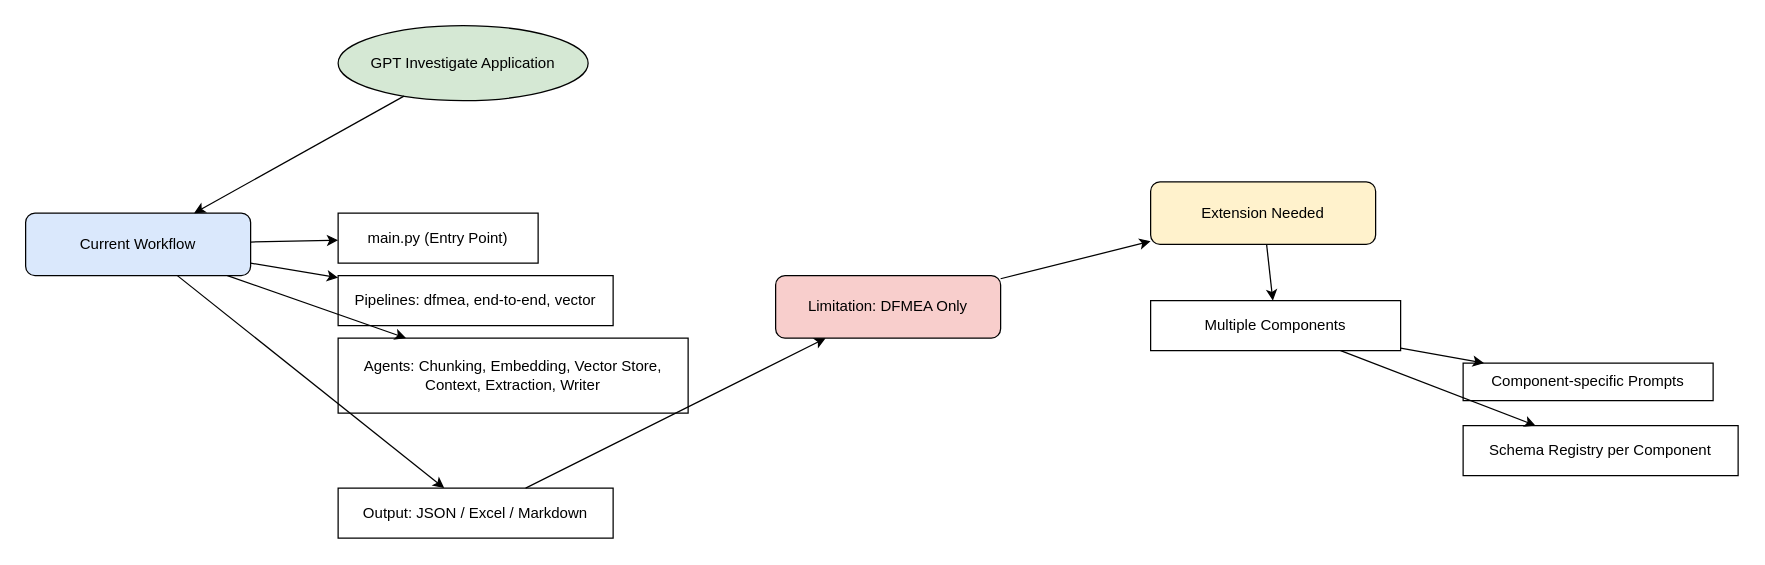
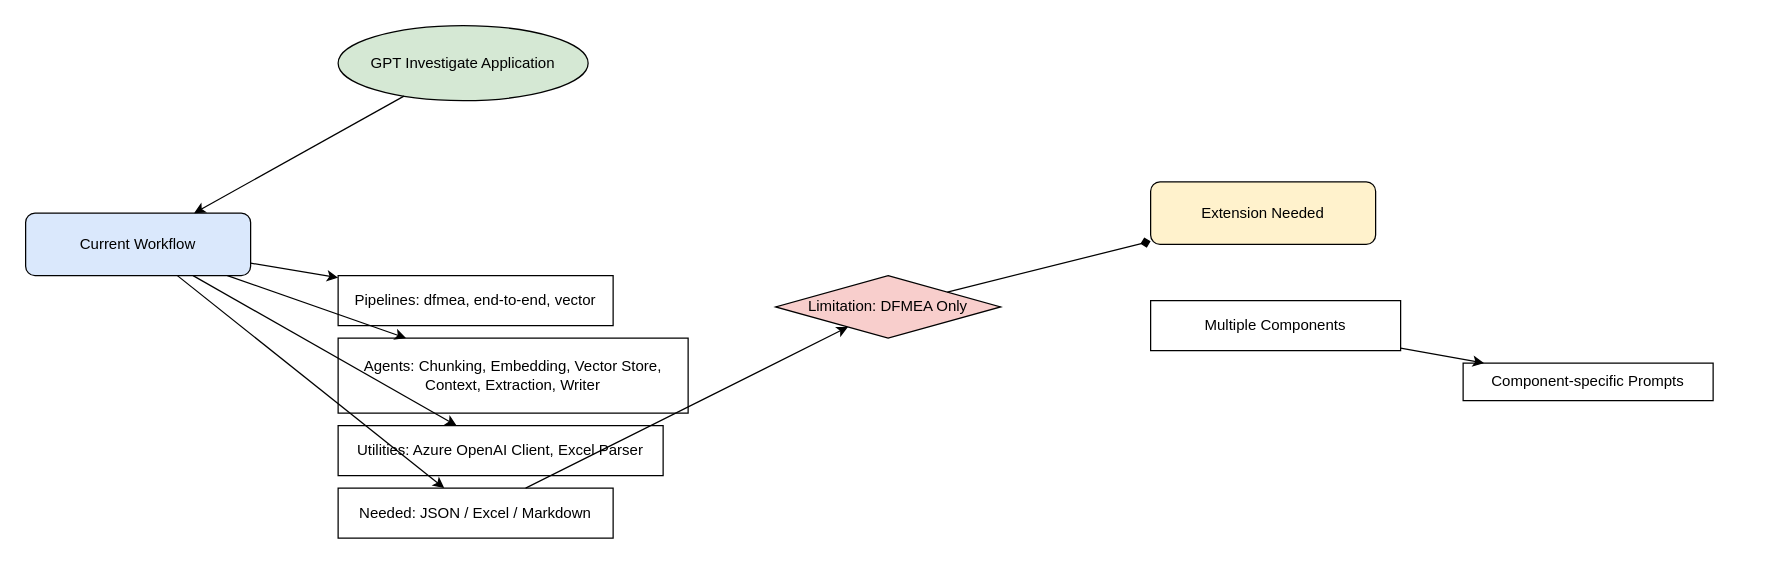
(438, 238) -> none
(290, 241) -> none
(1141, 244) -> (1140, 244)
(1269, 269) -> none
(888, 307) -> (888, 307)
none -> (321, 348)
(1434, 387) -> none
none -> (501, 451)
(1601, 451) -> none
(476, 513) -> (476, 513)
